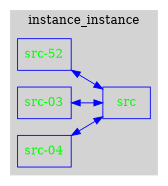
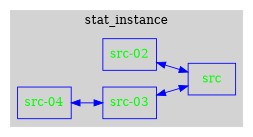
(84, 21) -> (127, 21)
(44, 55) -> (130, 55)
(87, 126) -> (87, 103)
